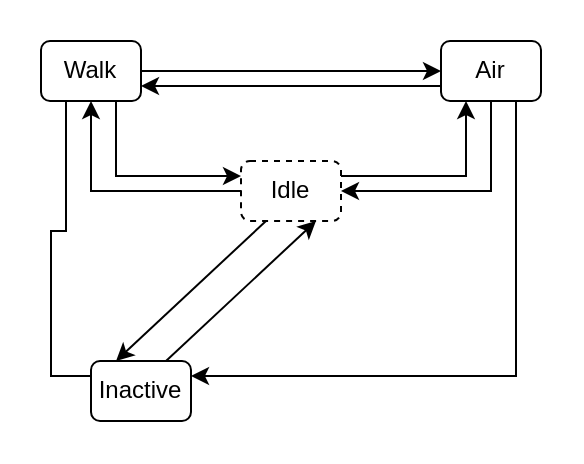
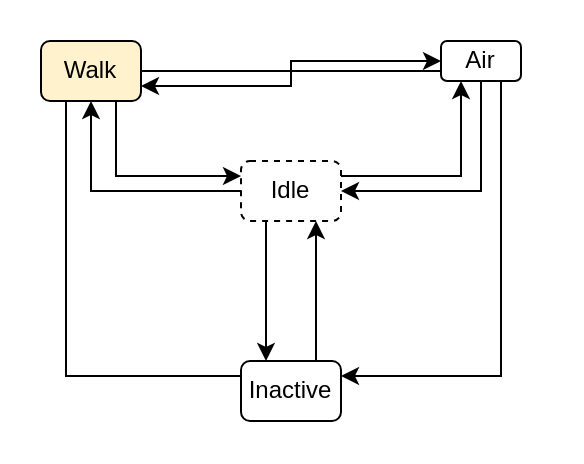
(91, 71) -> (91, 71)
(491, 71) -> (481, 61)
(141, 391) -> (291, 391)
